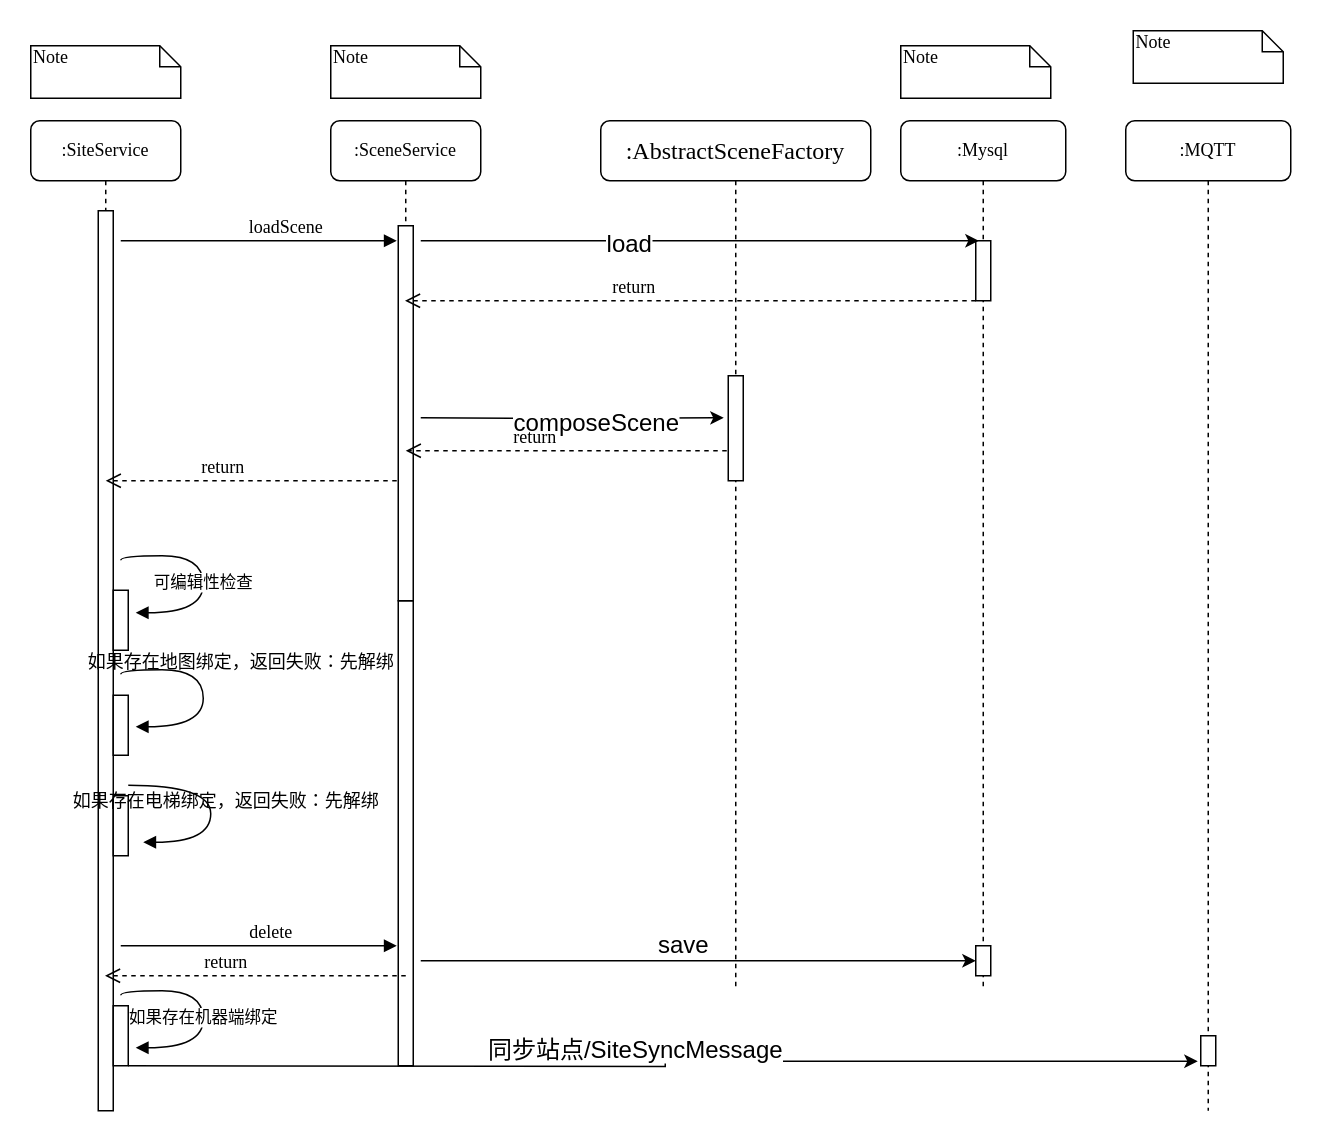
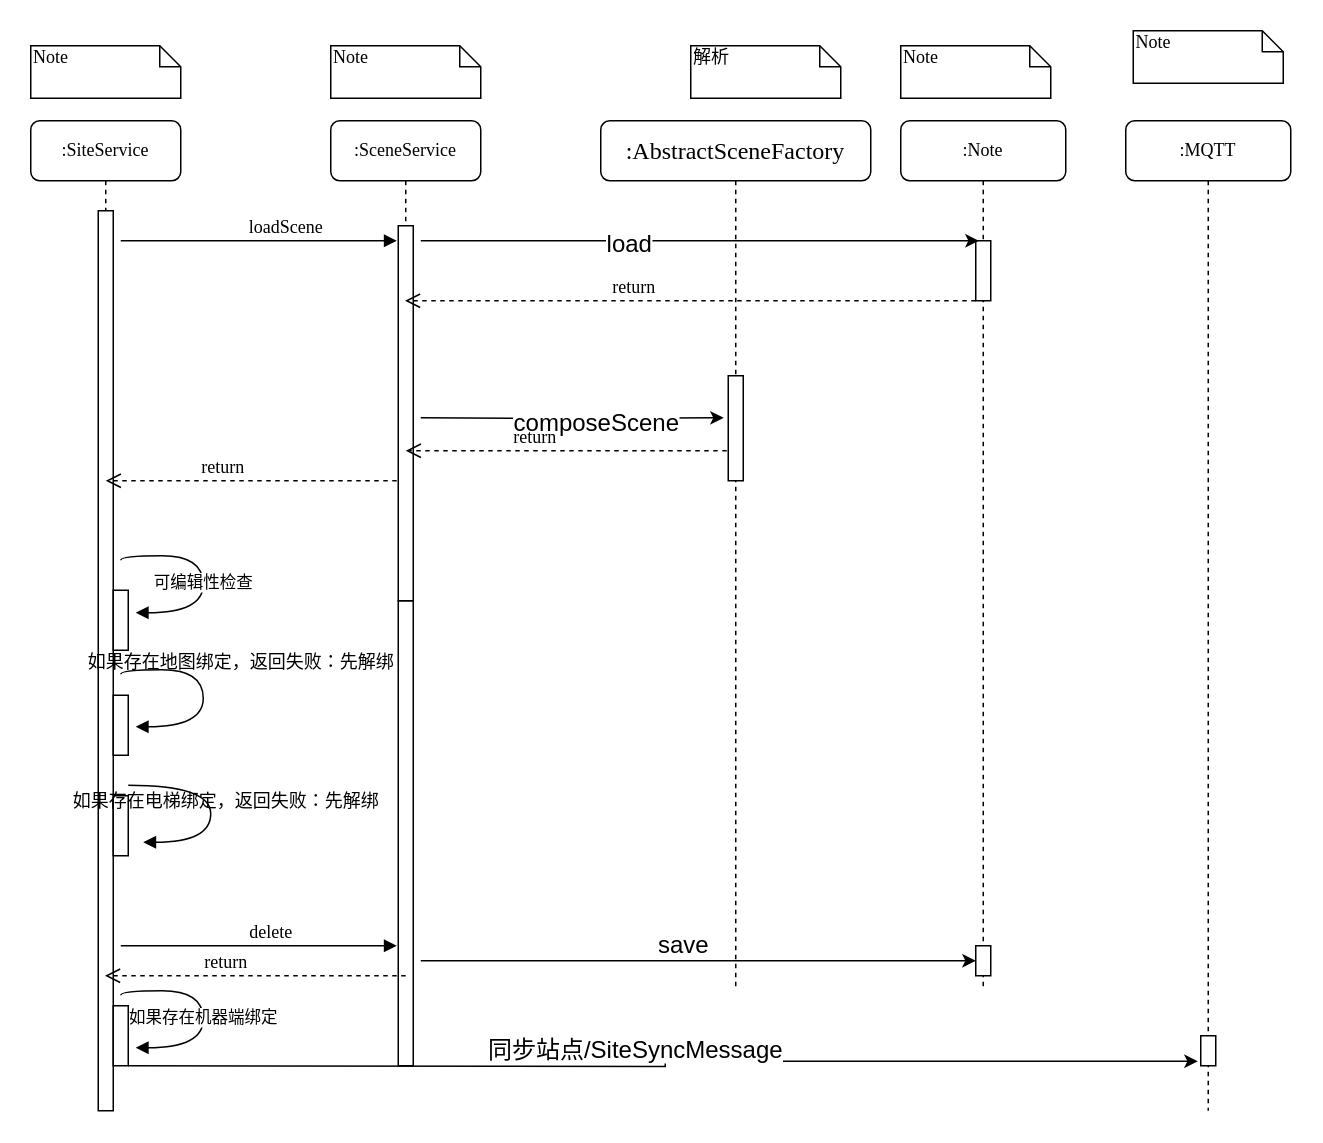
none -> (766, 72)
(983, 151) -> (983, 151)
